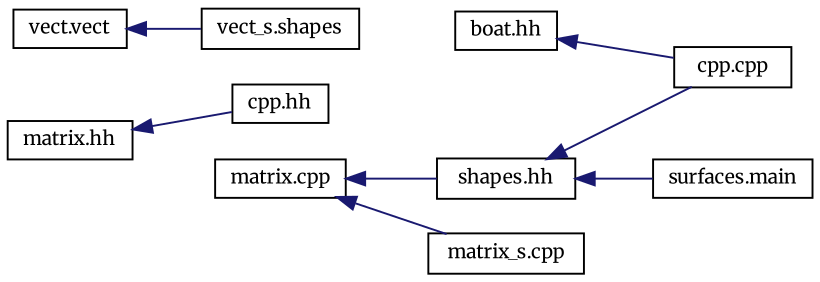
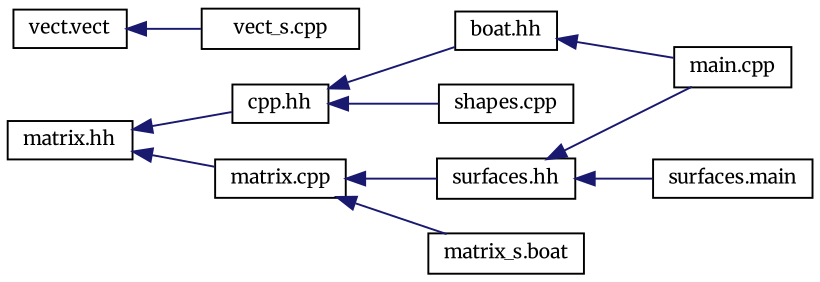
(280, 29) -> (280, 29)
none -> (401, 65)
(733, 67) -> (733, 67)
none -> (506, 104)
none -> (183, 161)
(506, 179) -> (506, 179)
(506, 254) -> (506, 254)
